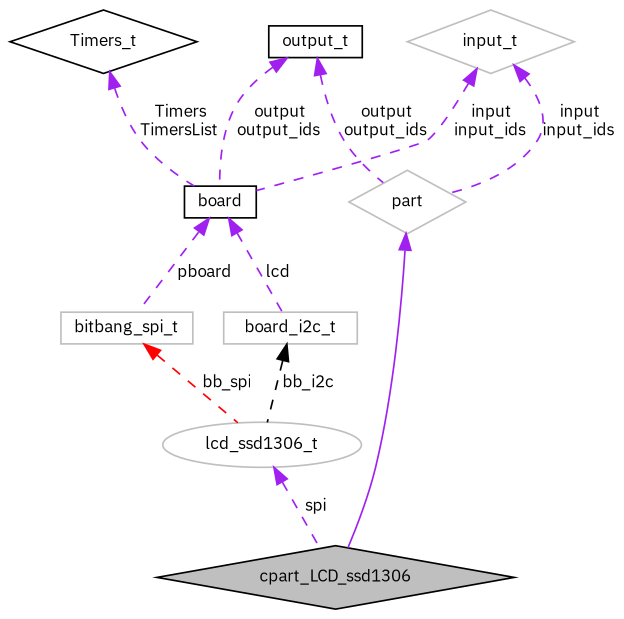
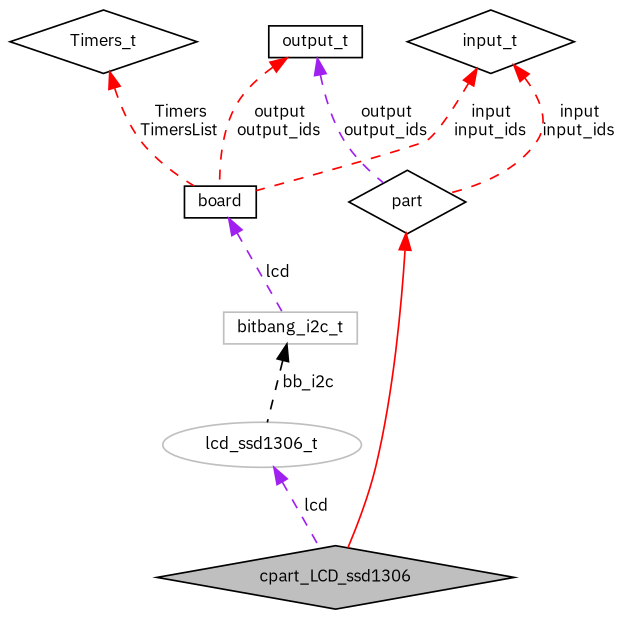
(491, 42) -> (491, 42)
(230, 119) -> (230, 119)
(144, 145) -> (144, 145)
(526, 154) -> (526, 154)
(376, 157) -> (376, 157)
(407, 202) -> (407, 202)
(127, 328) -> none
(290, 328) -> (290, 328)
(389, 402) -> (389, 402)
(315, 506) -> (315, 506)
